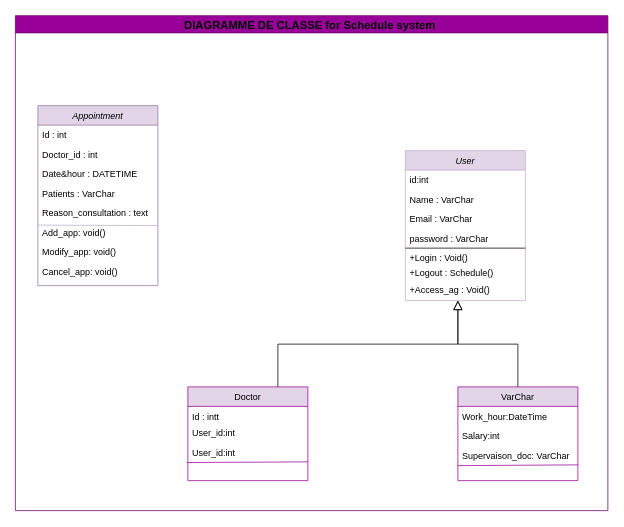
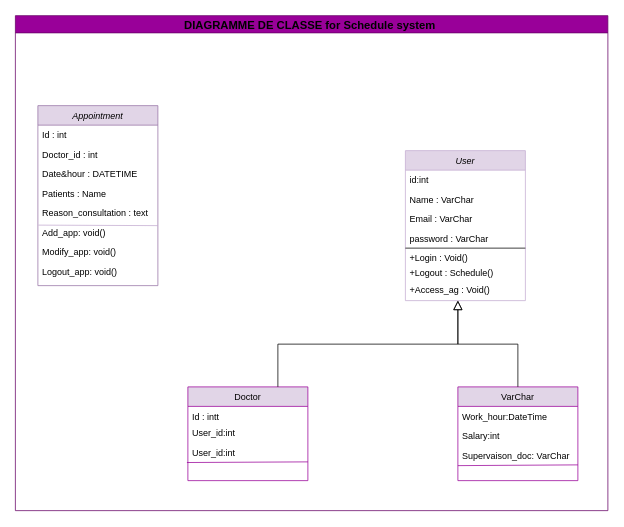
(83, 194) -> (75, 194)
(83, 272) -> (84, 272)
